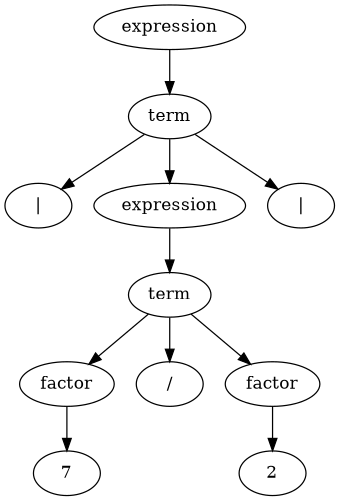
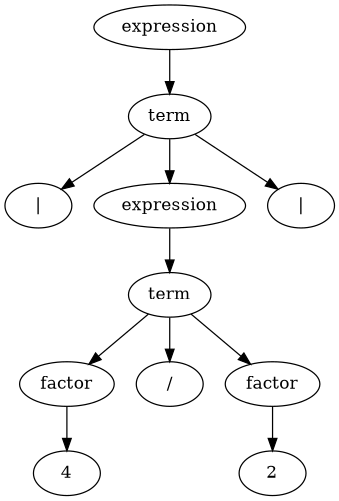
(67, 473) -> (67, 473)
